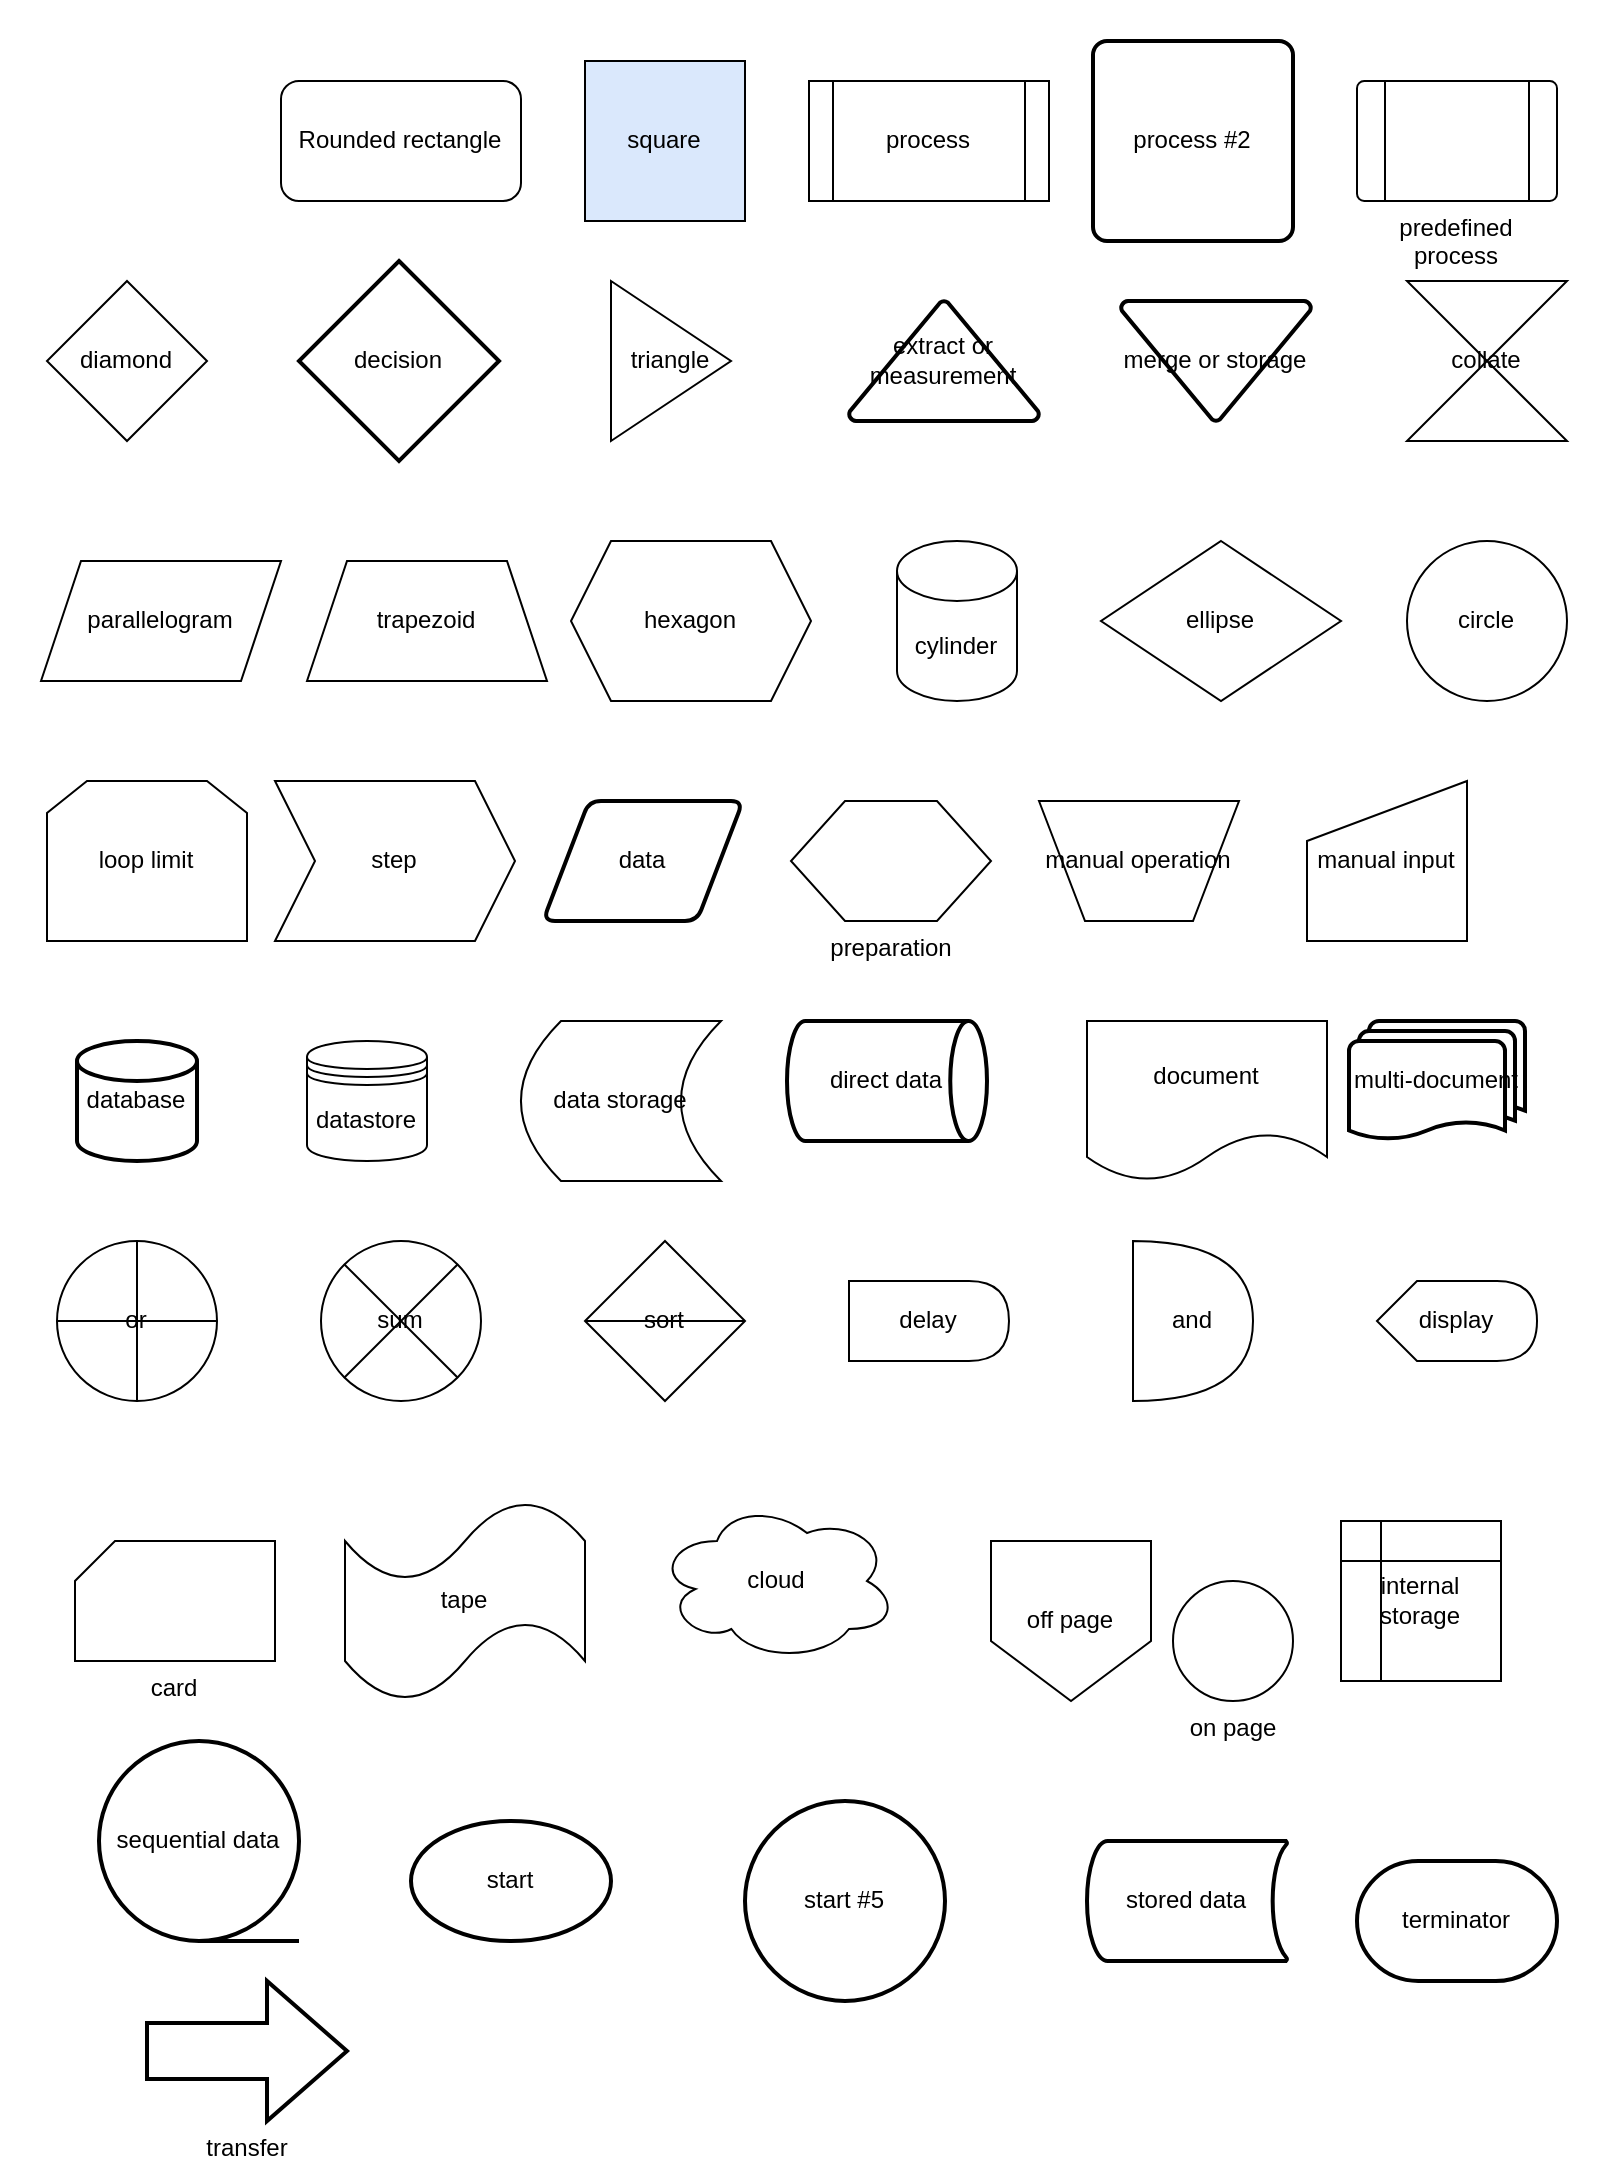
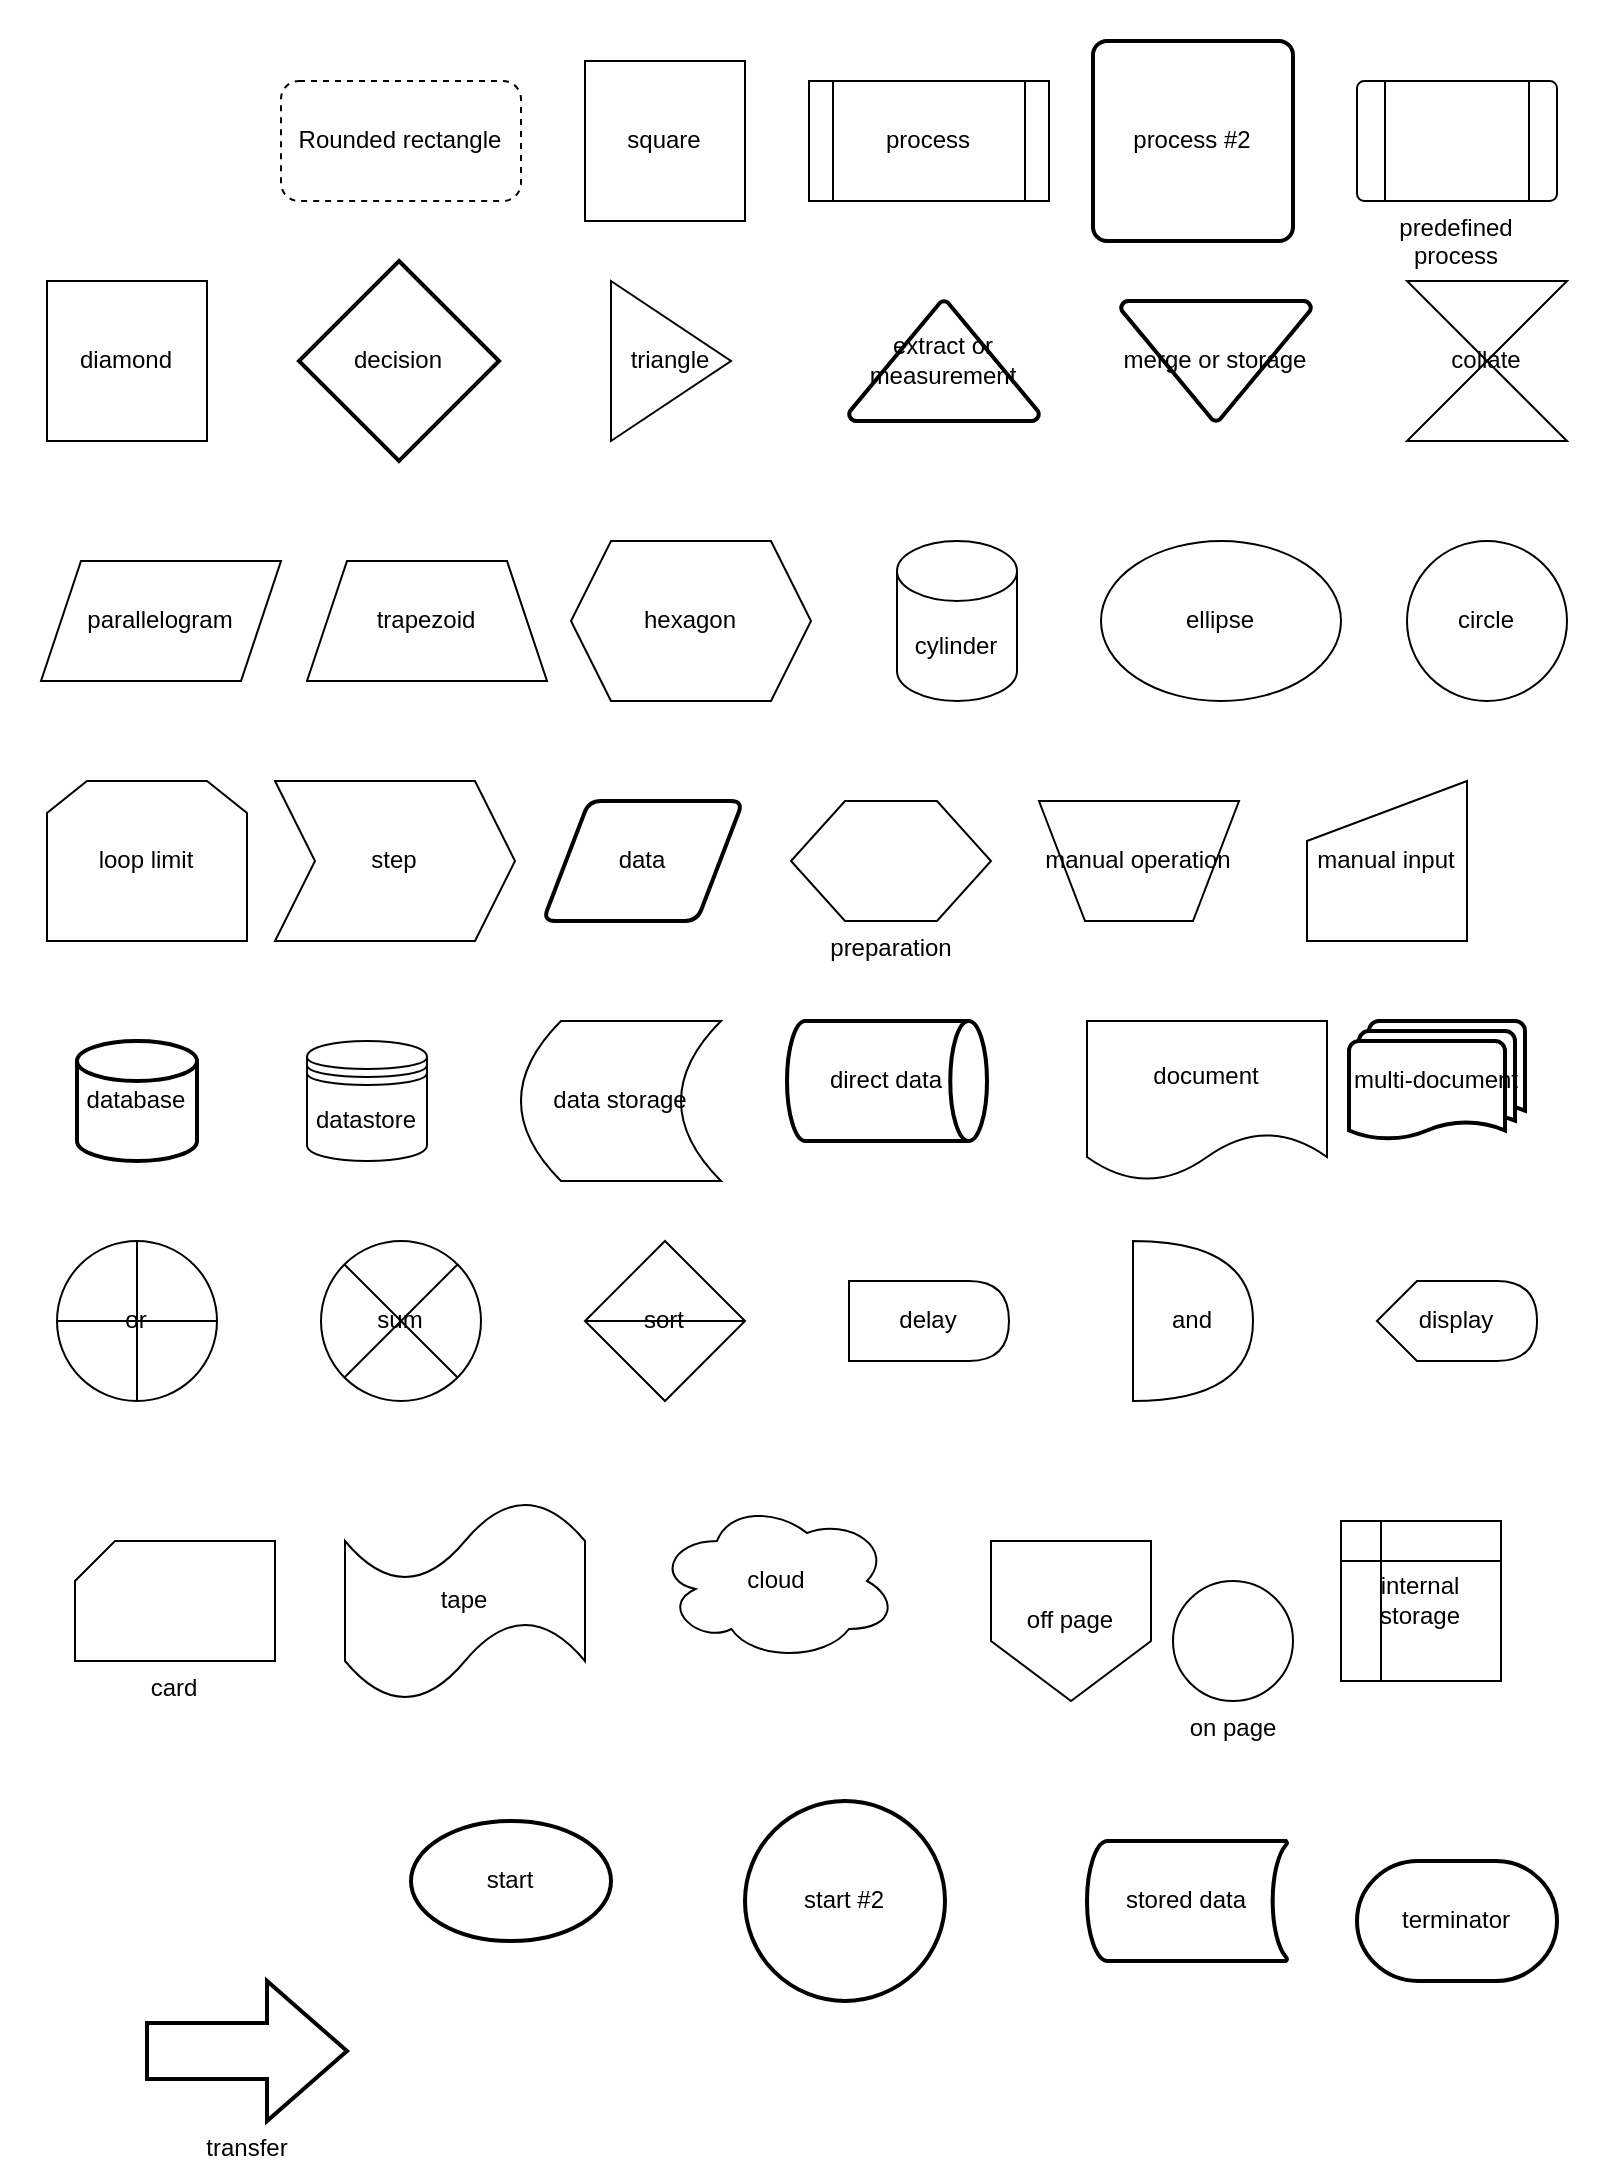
(401, 141) -> (401, 141)
(665, 141) -> (665, 141)
(127, 361) -> (127, 361)
(1221, 621) -> (1221, 621)
(199, 1841) -> none
(845, 1901) -> (845, 1901)
